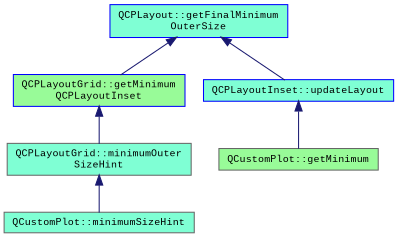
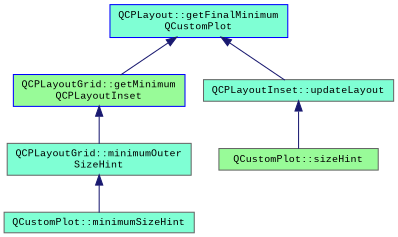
(199, 21) -> (199, 21)
(299, 90) -> (299, 90)
(299, 159) -> (299, 159)
